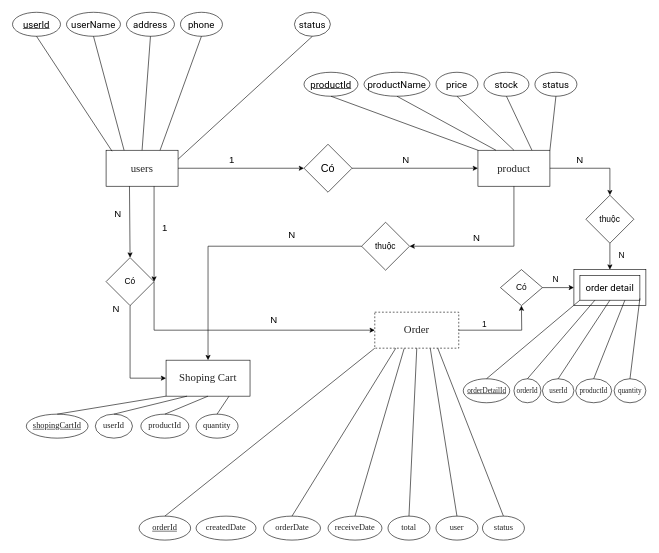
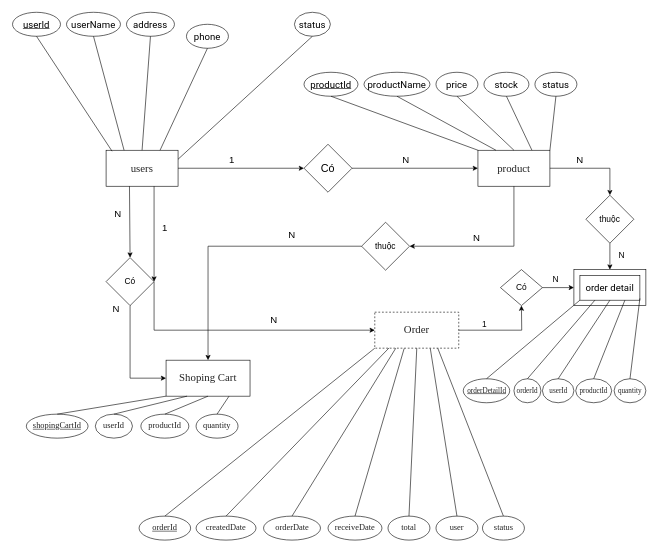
(201, 24) -> (207, 36)
none -> (307, 432)
